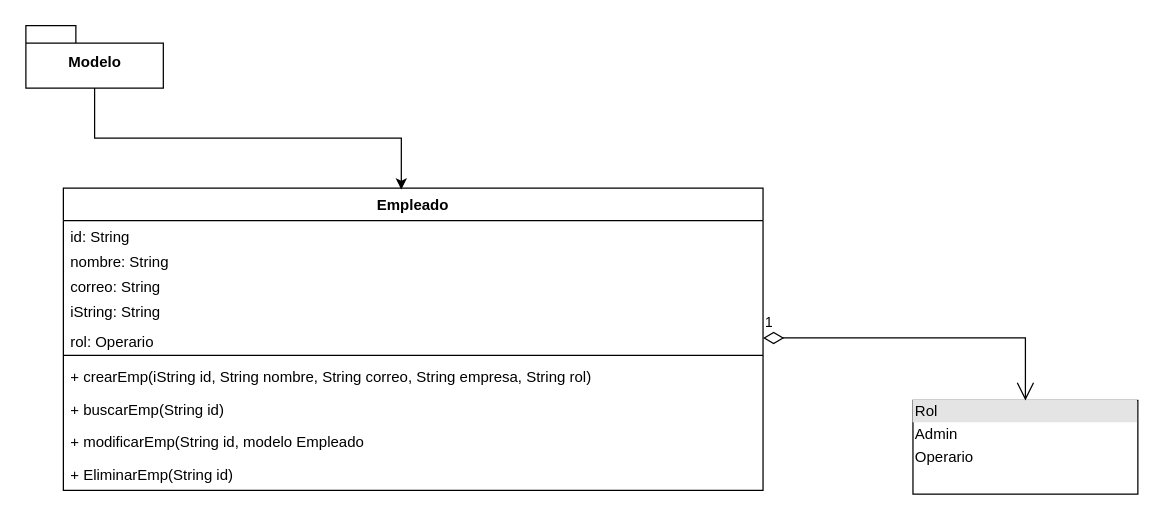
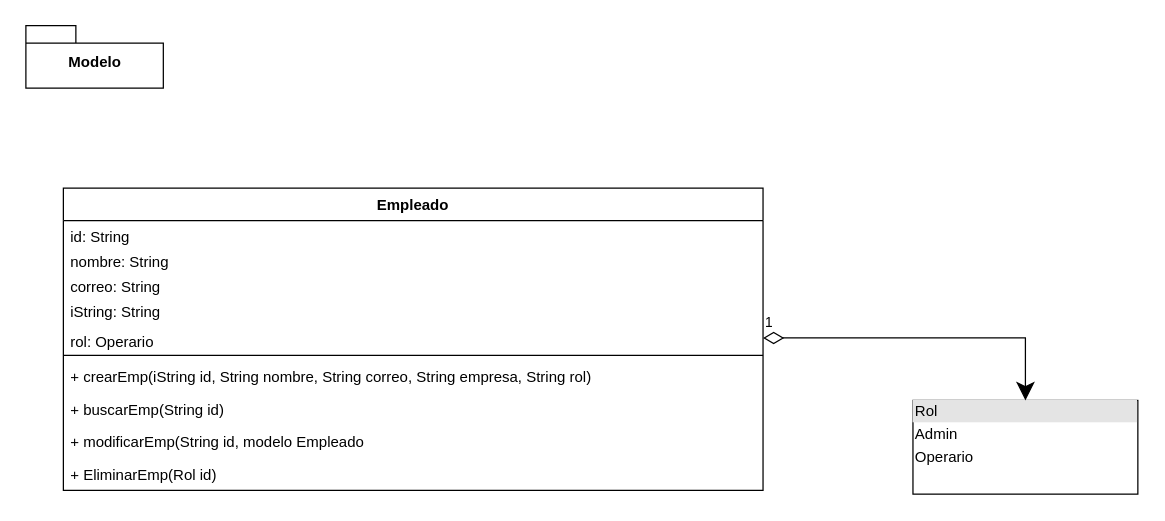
(244, 138) -> none
(1026, 390) -> (1026, 385)
(157, 475) -> (145, 475)
